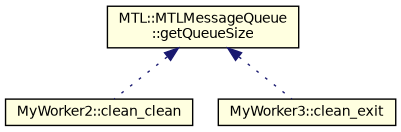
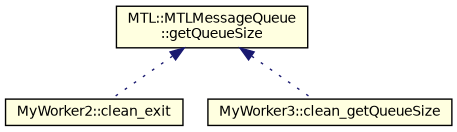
(99, 112) -> (94, 112)
(307, 112) -> (330, 112)
